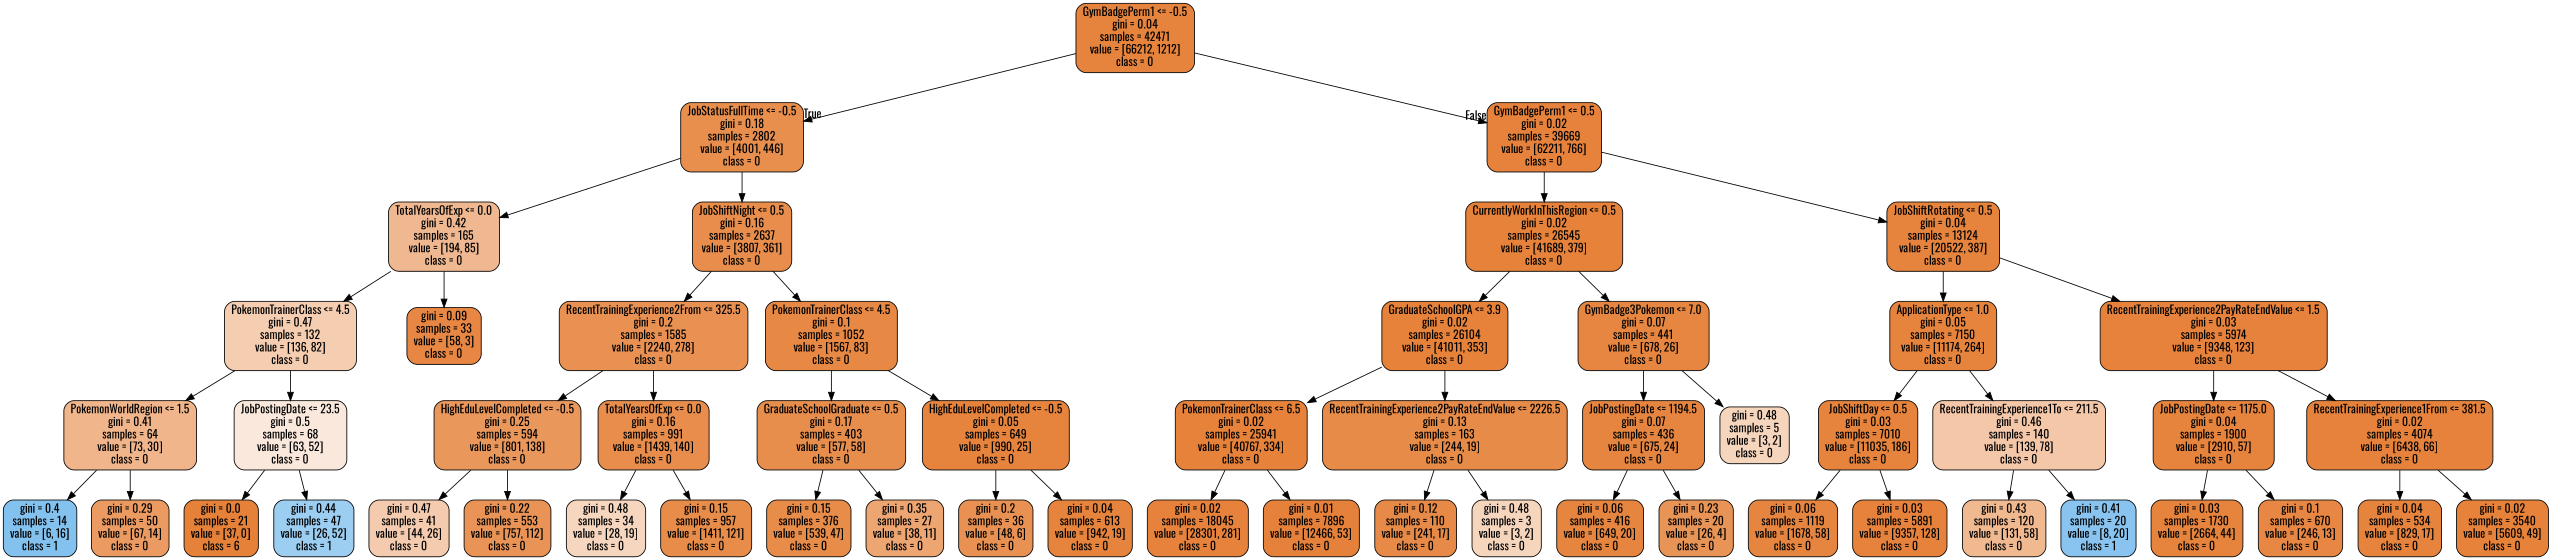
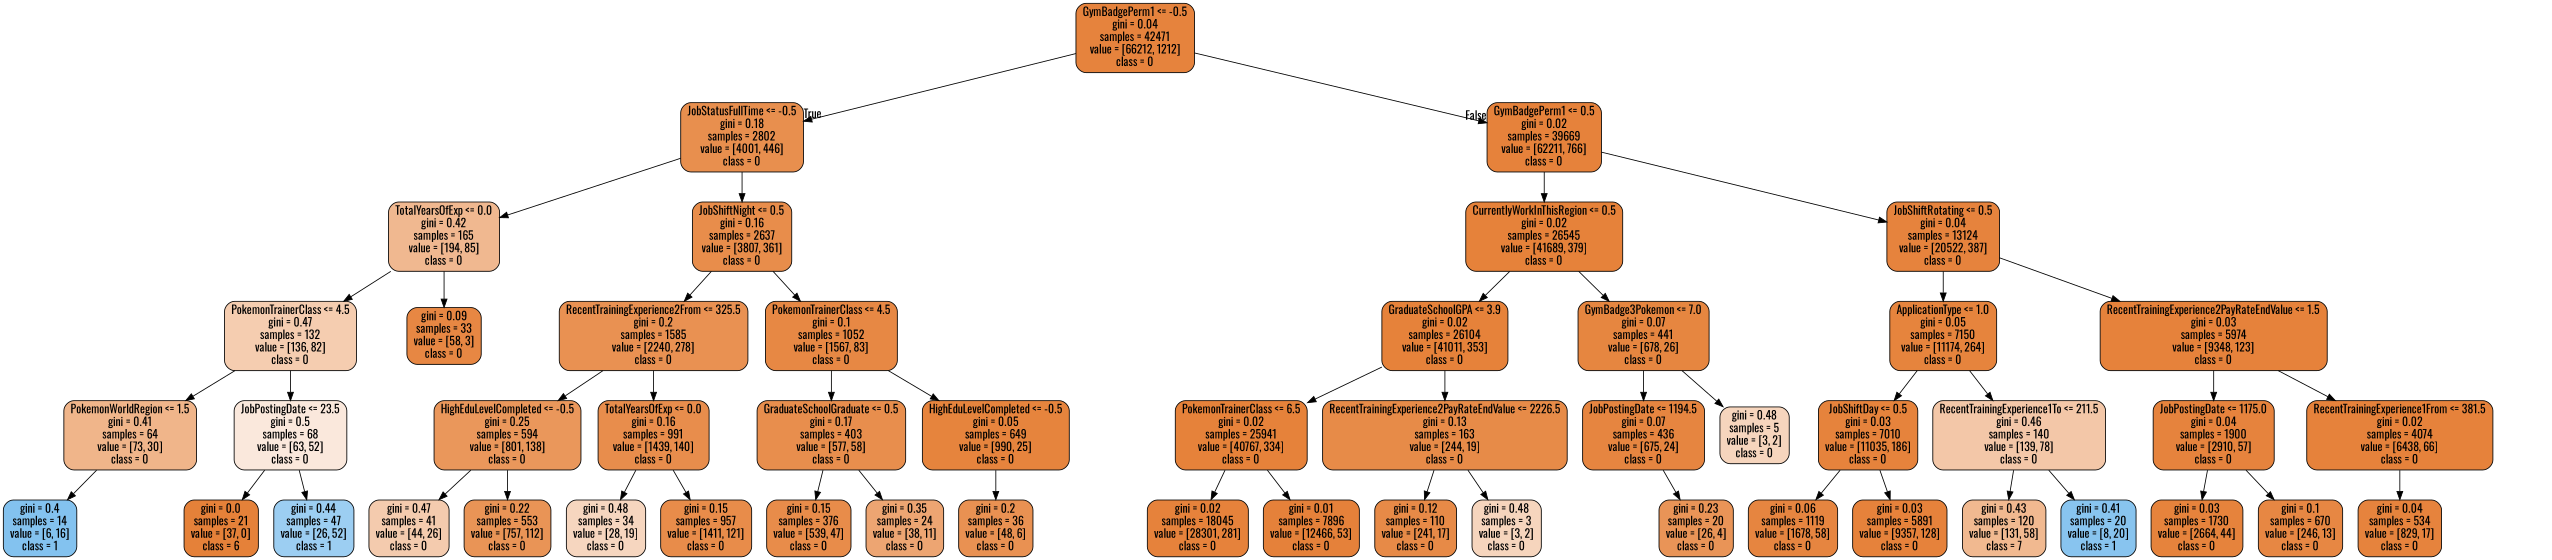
(130, 528) -> none
(905, 528) -> (905, 528)
(1090, 528) -> none
(1600, 528) -> none
(2004, 528) -> (2004, 528)
(2502, 528) -> none
